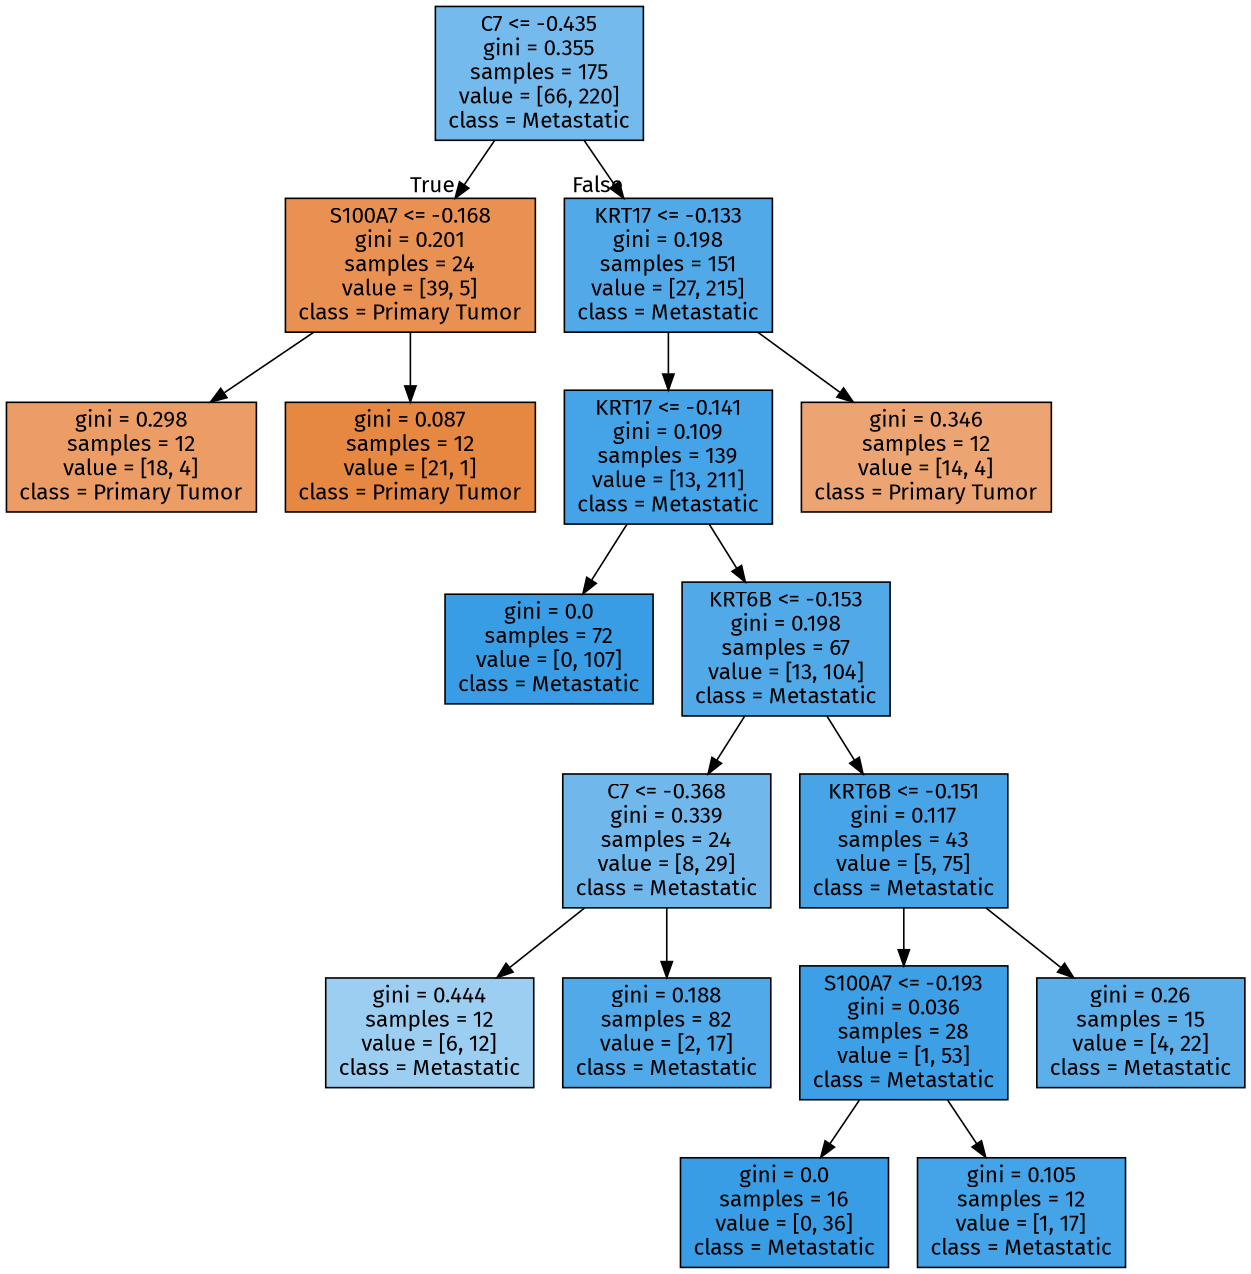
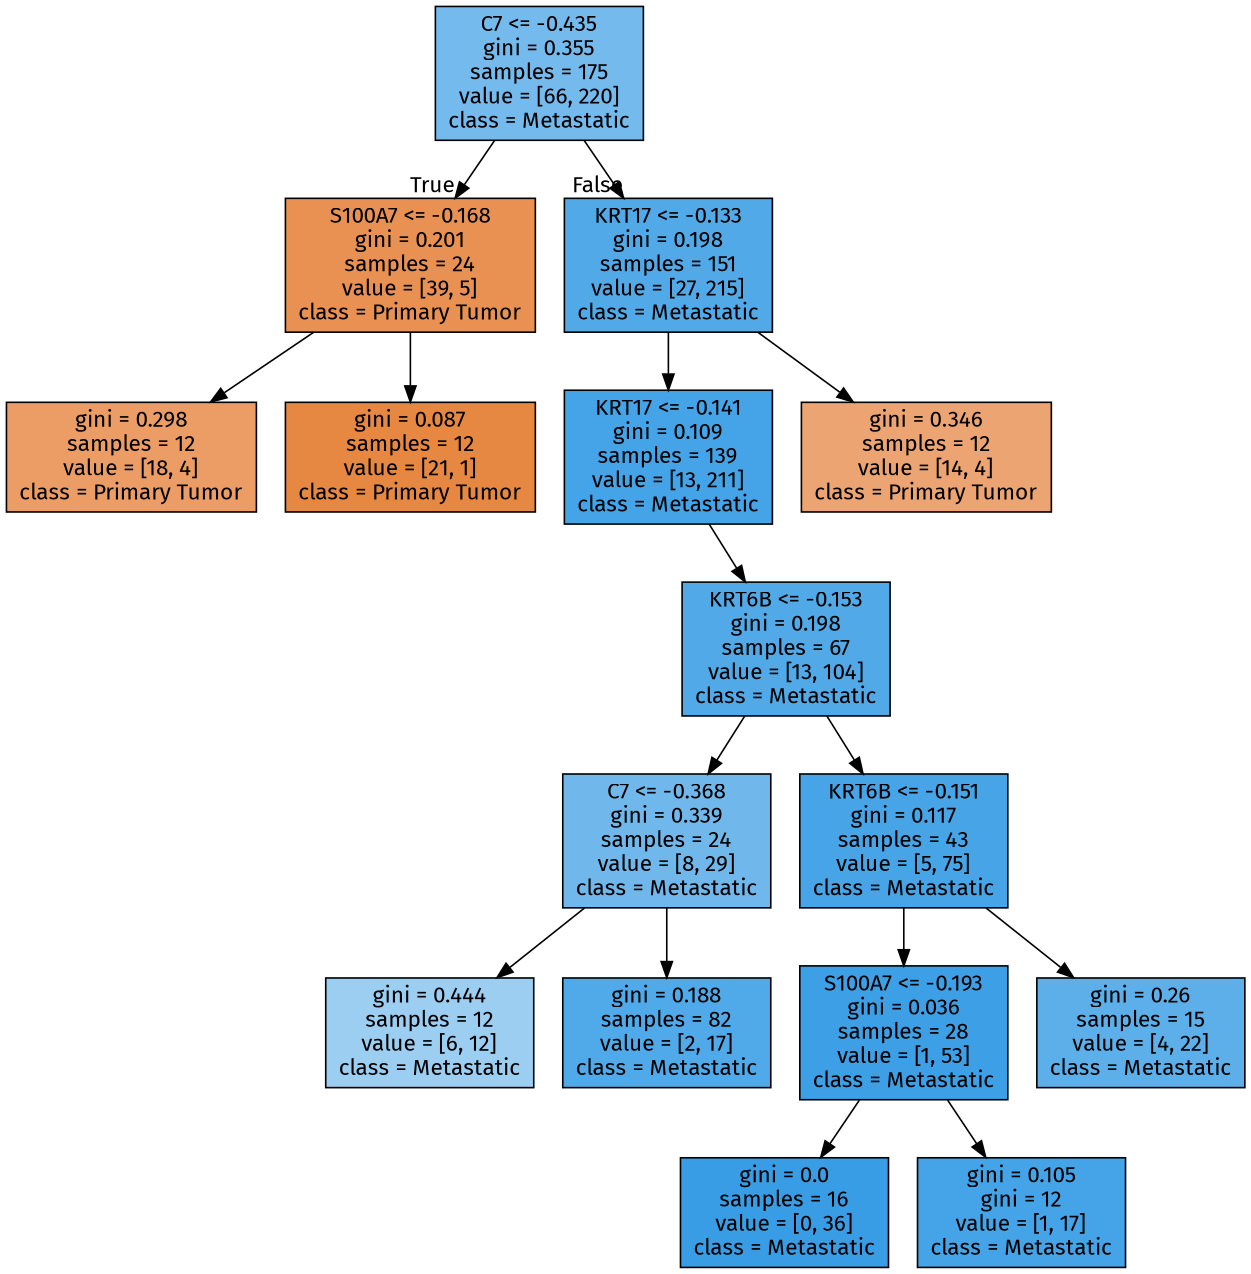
(549, 649) -> none
(1022, 1213) -> (1022, 1213)
